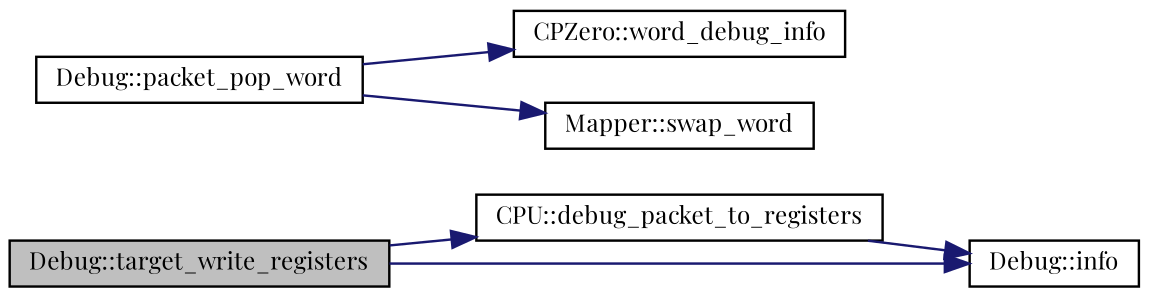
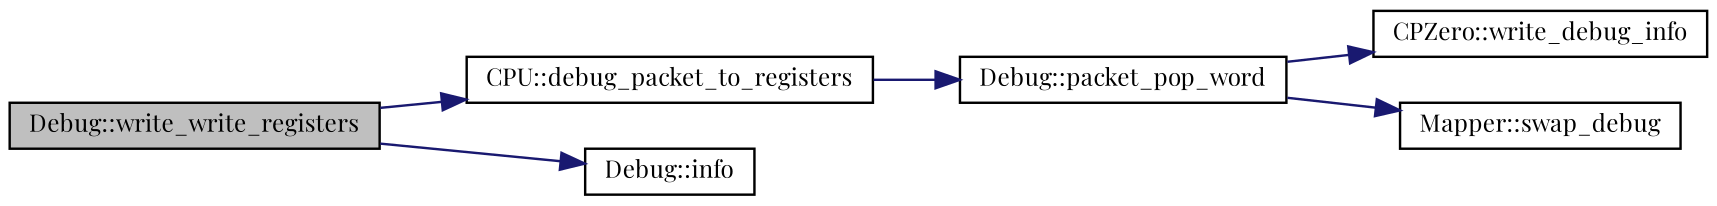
(679, 34) -> (1540, 34)
(679, 126) -> (1540, 126)
(906, 246) -> (904, 80)
(199, 264) -> (195, 126)
